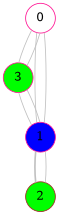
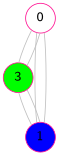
(40, 197) -> none
